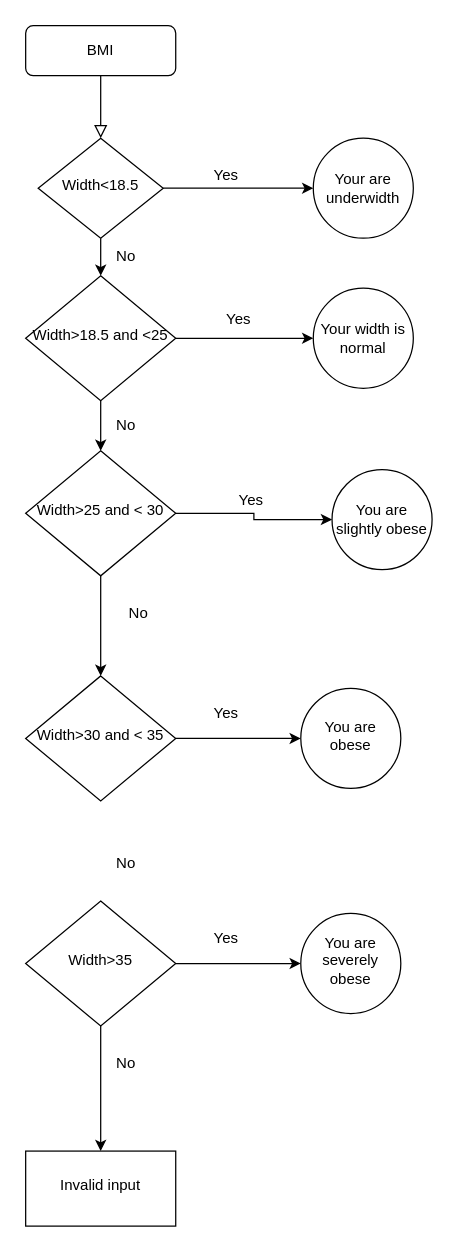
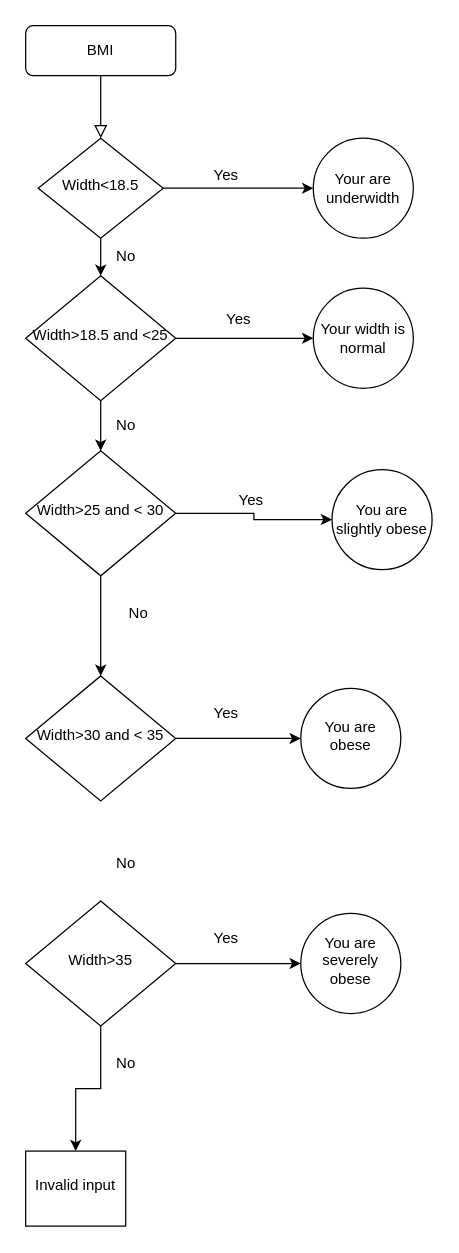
(101, 1188) -> (76, 1188)
